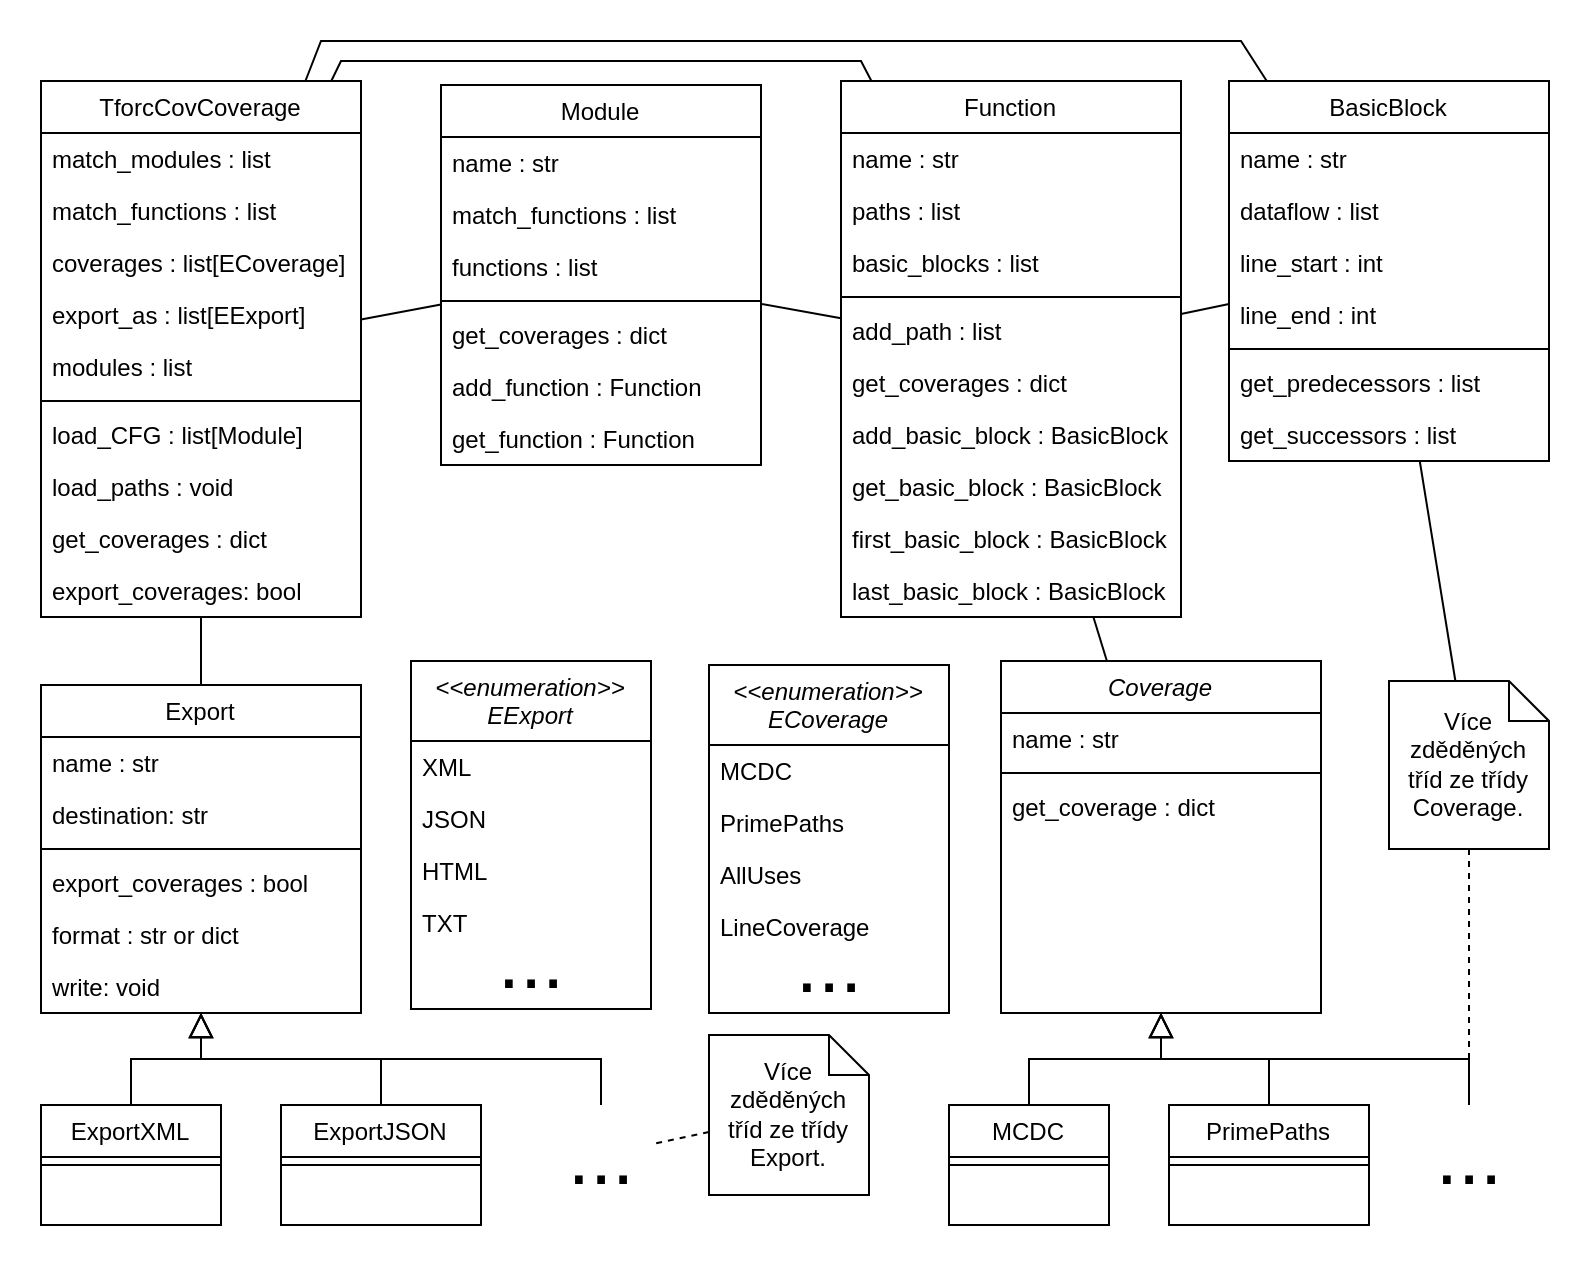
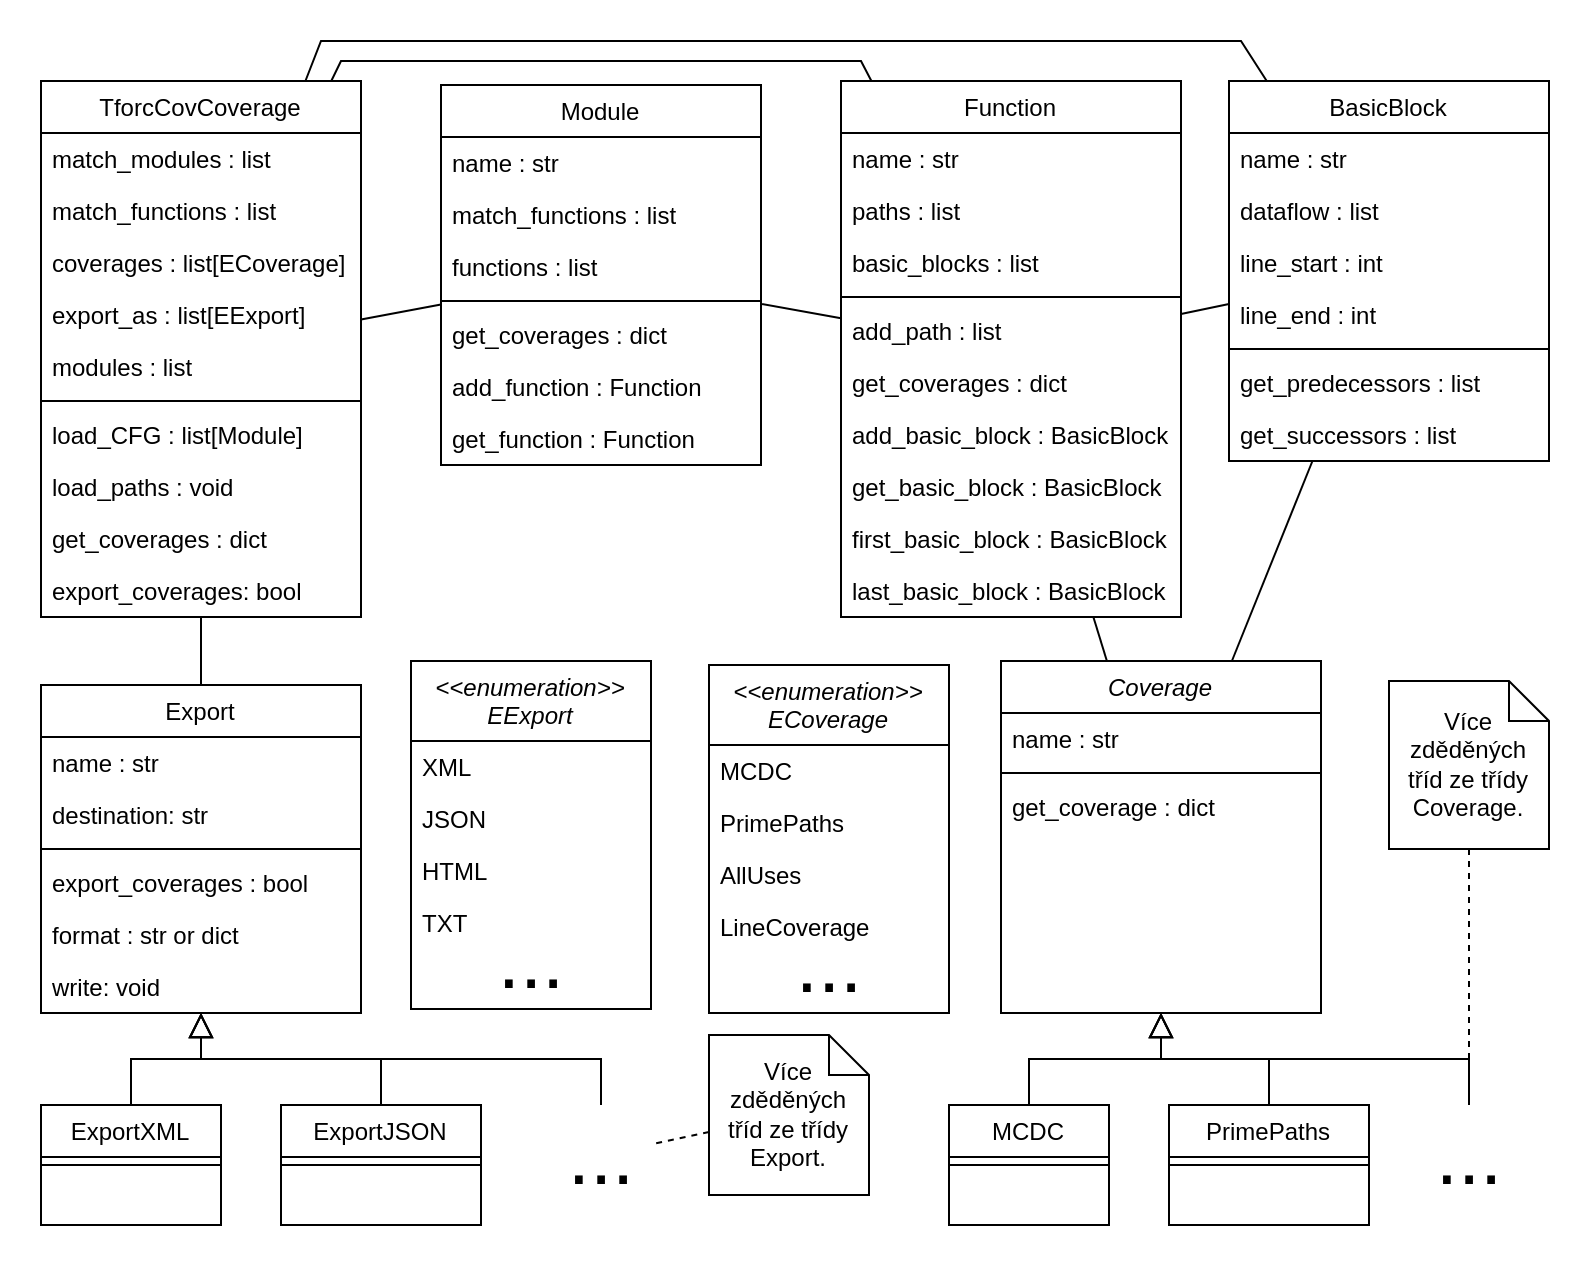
(1438, 573) -> (1272, 562)
